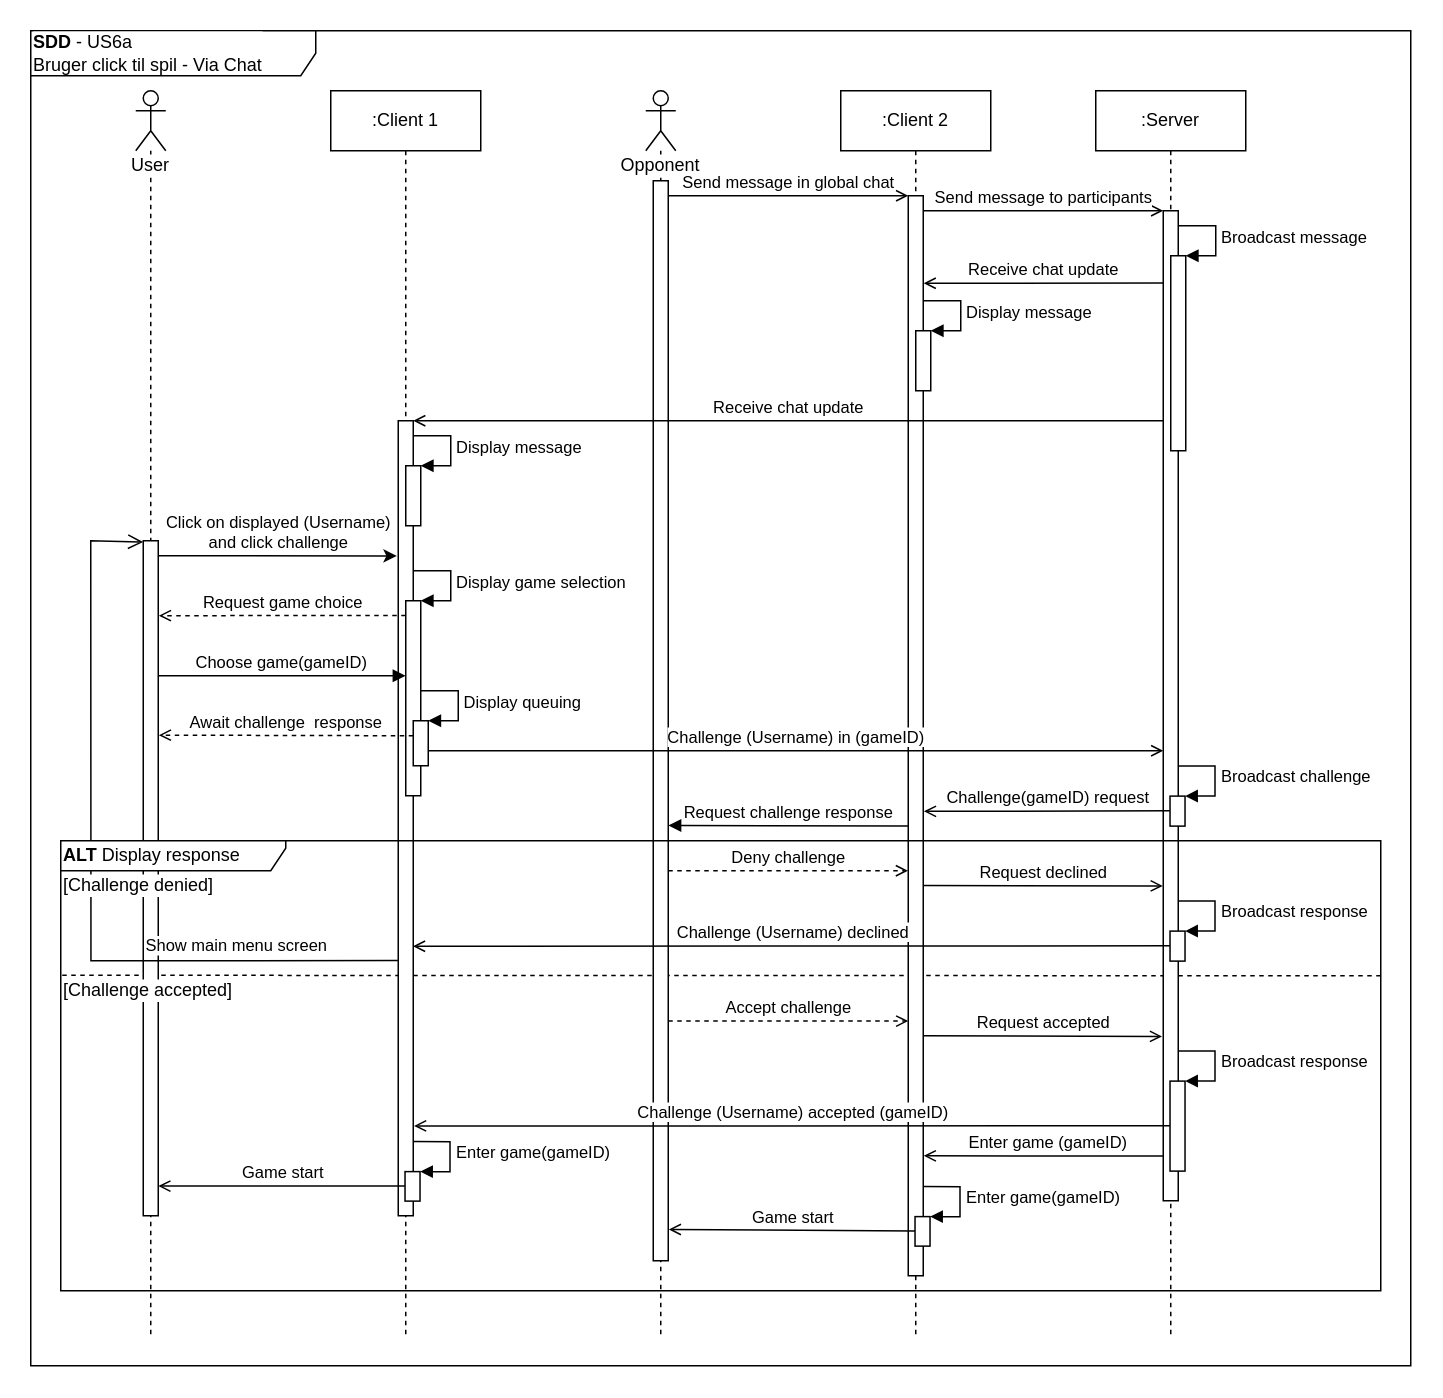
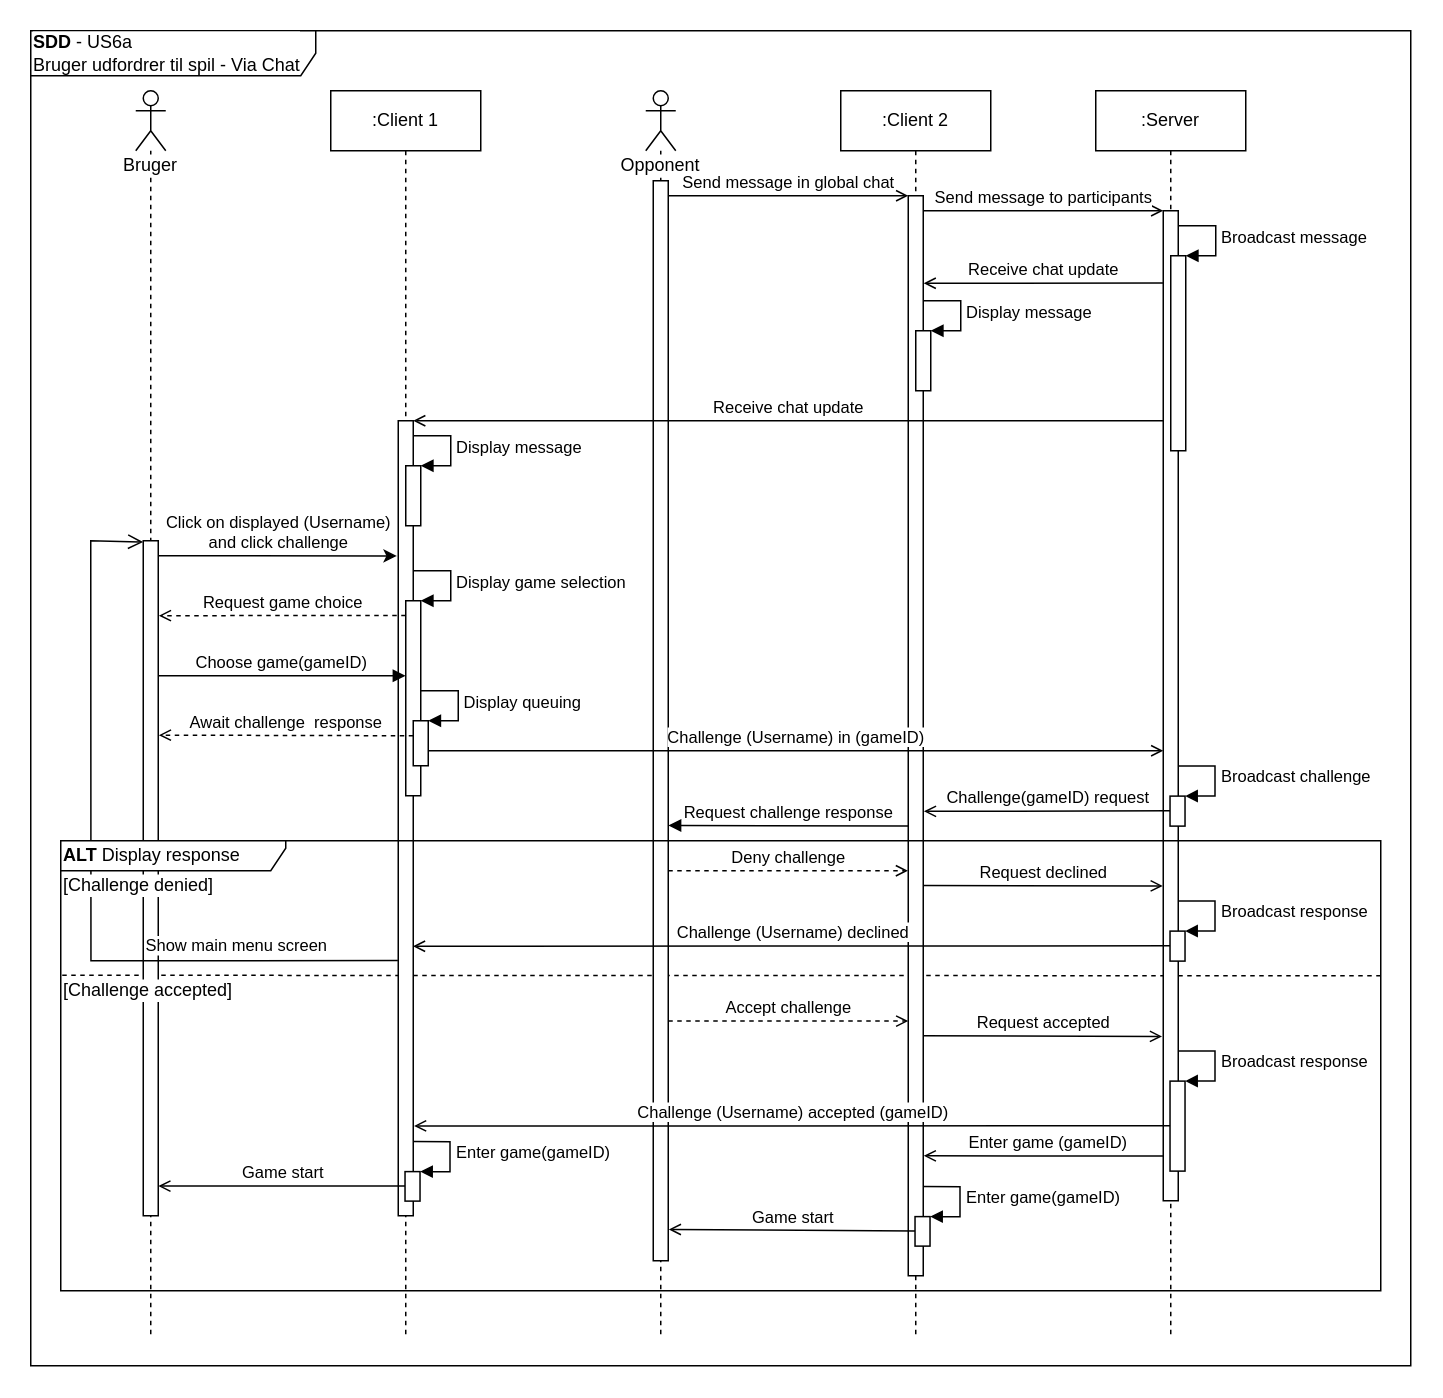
(165, 53) -> (175, 53)
(151, 177) -> (151, 188)
